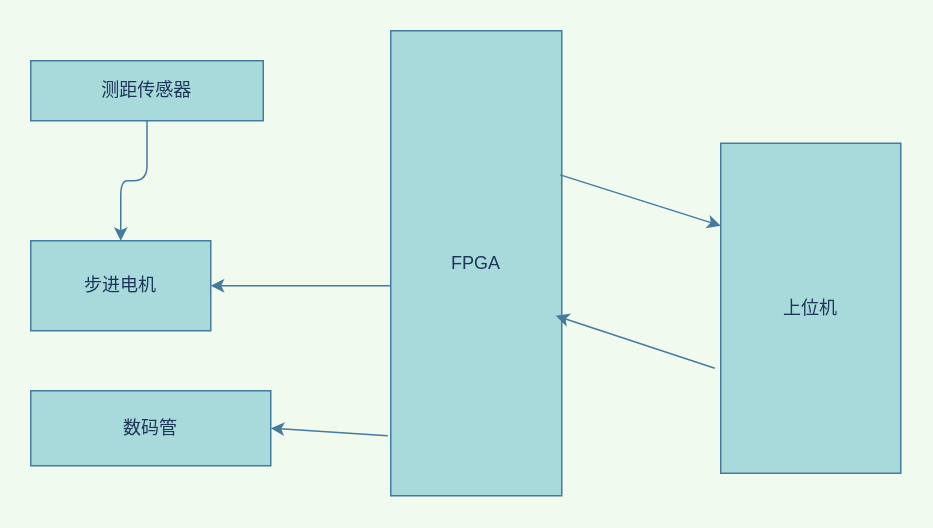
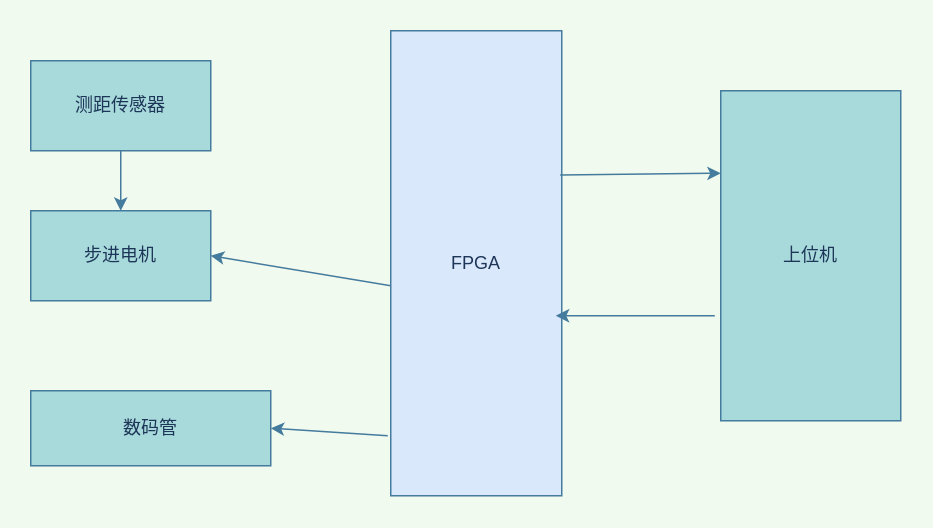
(147, 91) -> (121, 106)
(476, 263) -> (476, 263)
(121, 286) -> (121, 256)
(811, 308) -> (811, 256)
